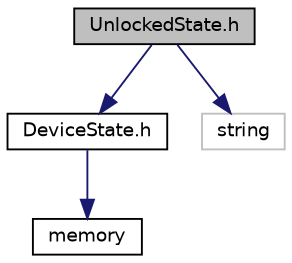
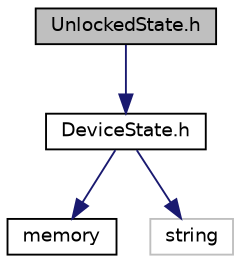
(198, 72) -> (154, 176)
